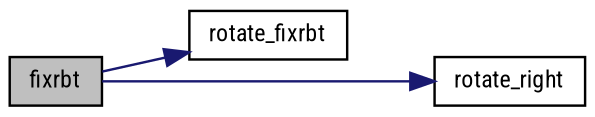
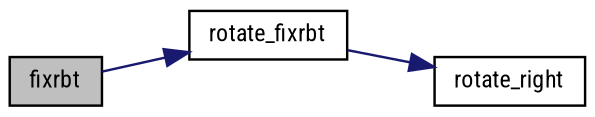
(256, 81) -> (379, 56)
